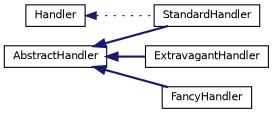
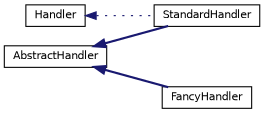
(207, 57) -> none
